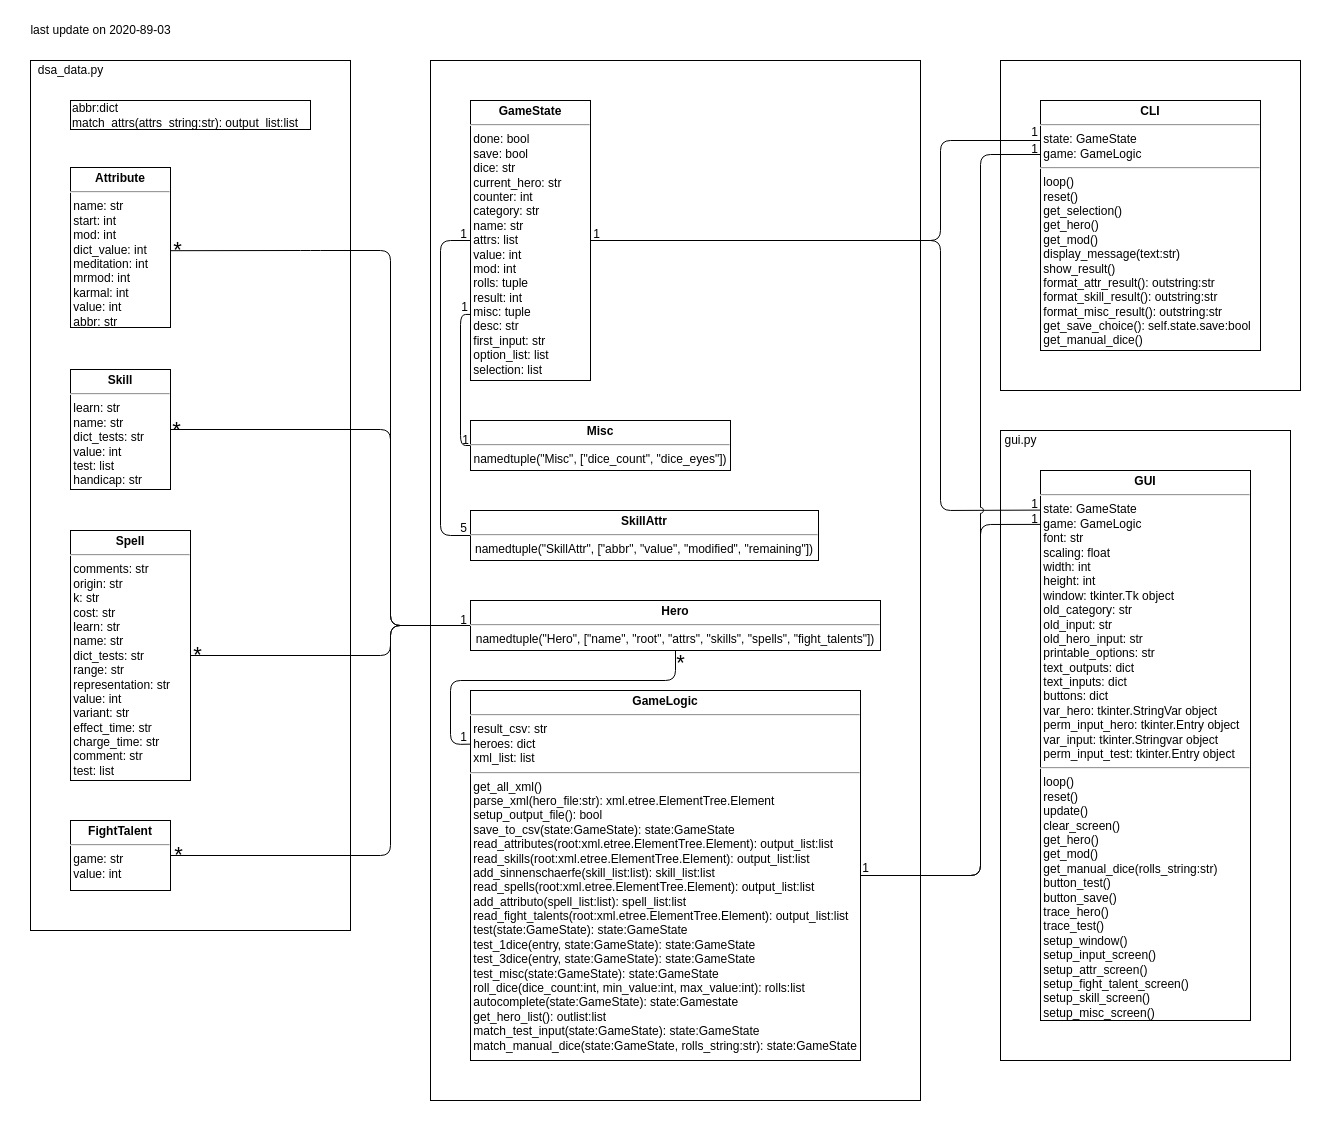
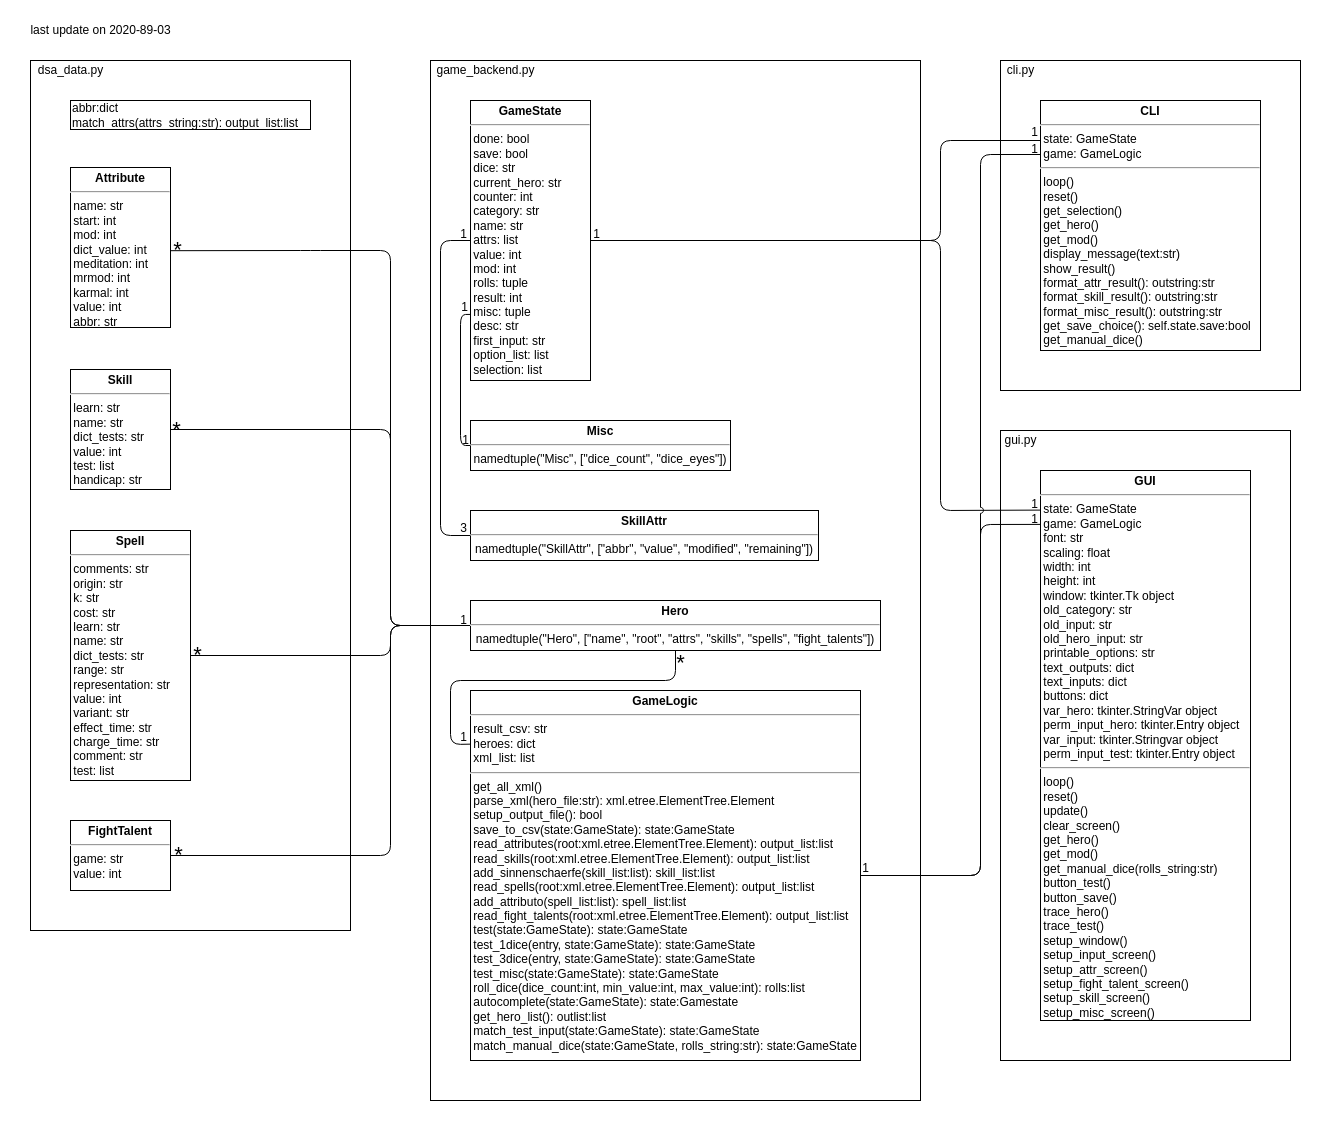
none -> (486, 71)
none -> (1021, 71)
(464, 529) -> (464, 529)
